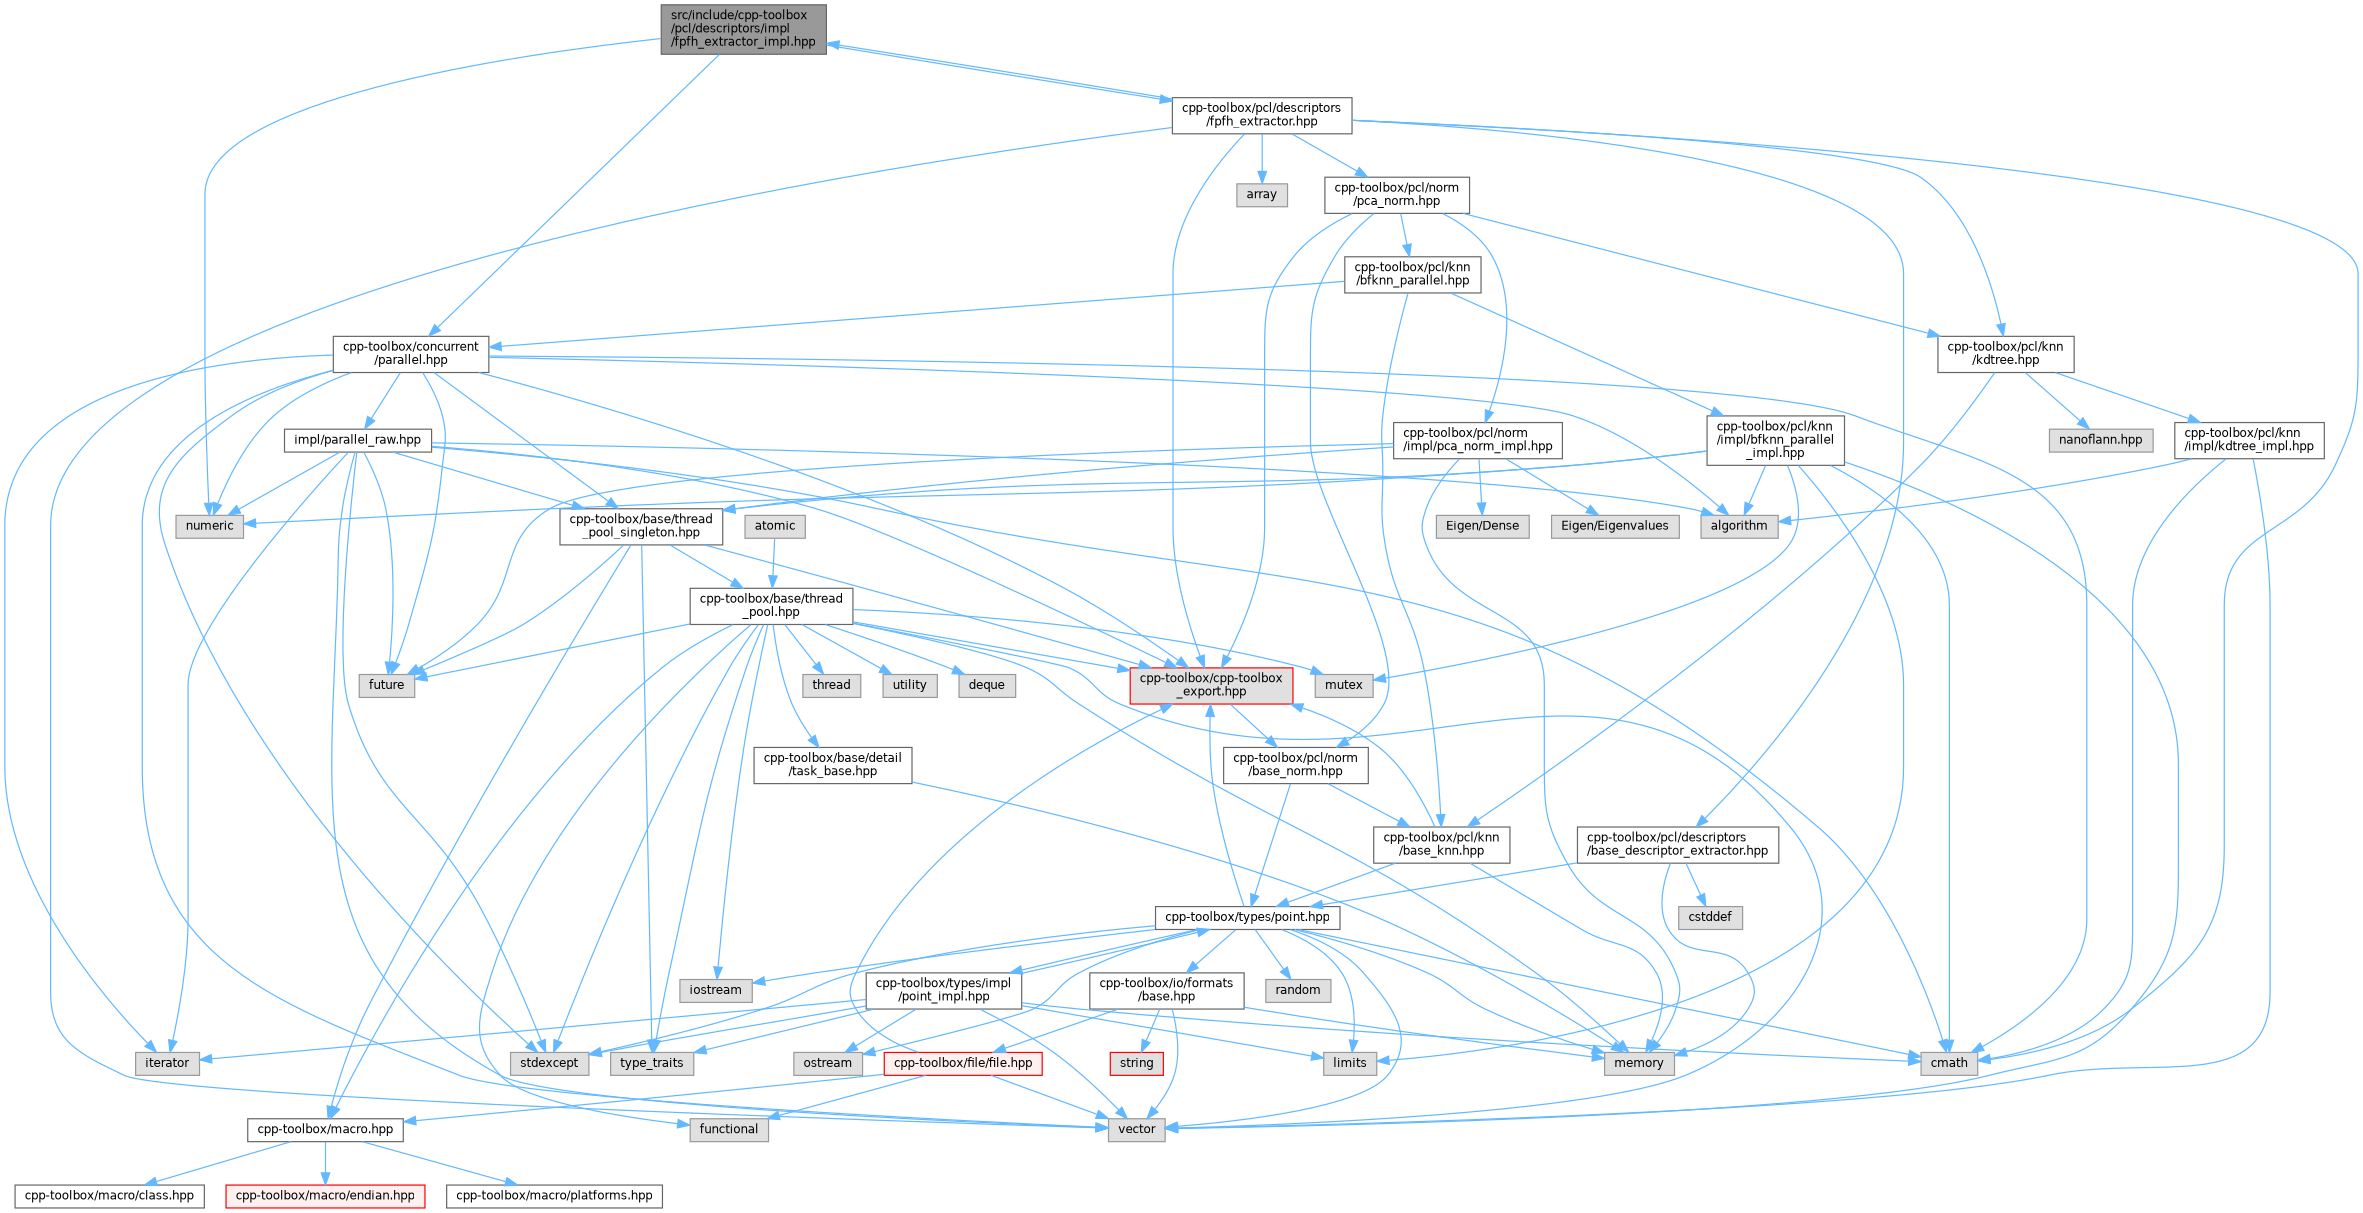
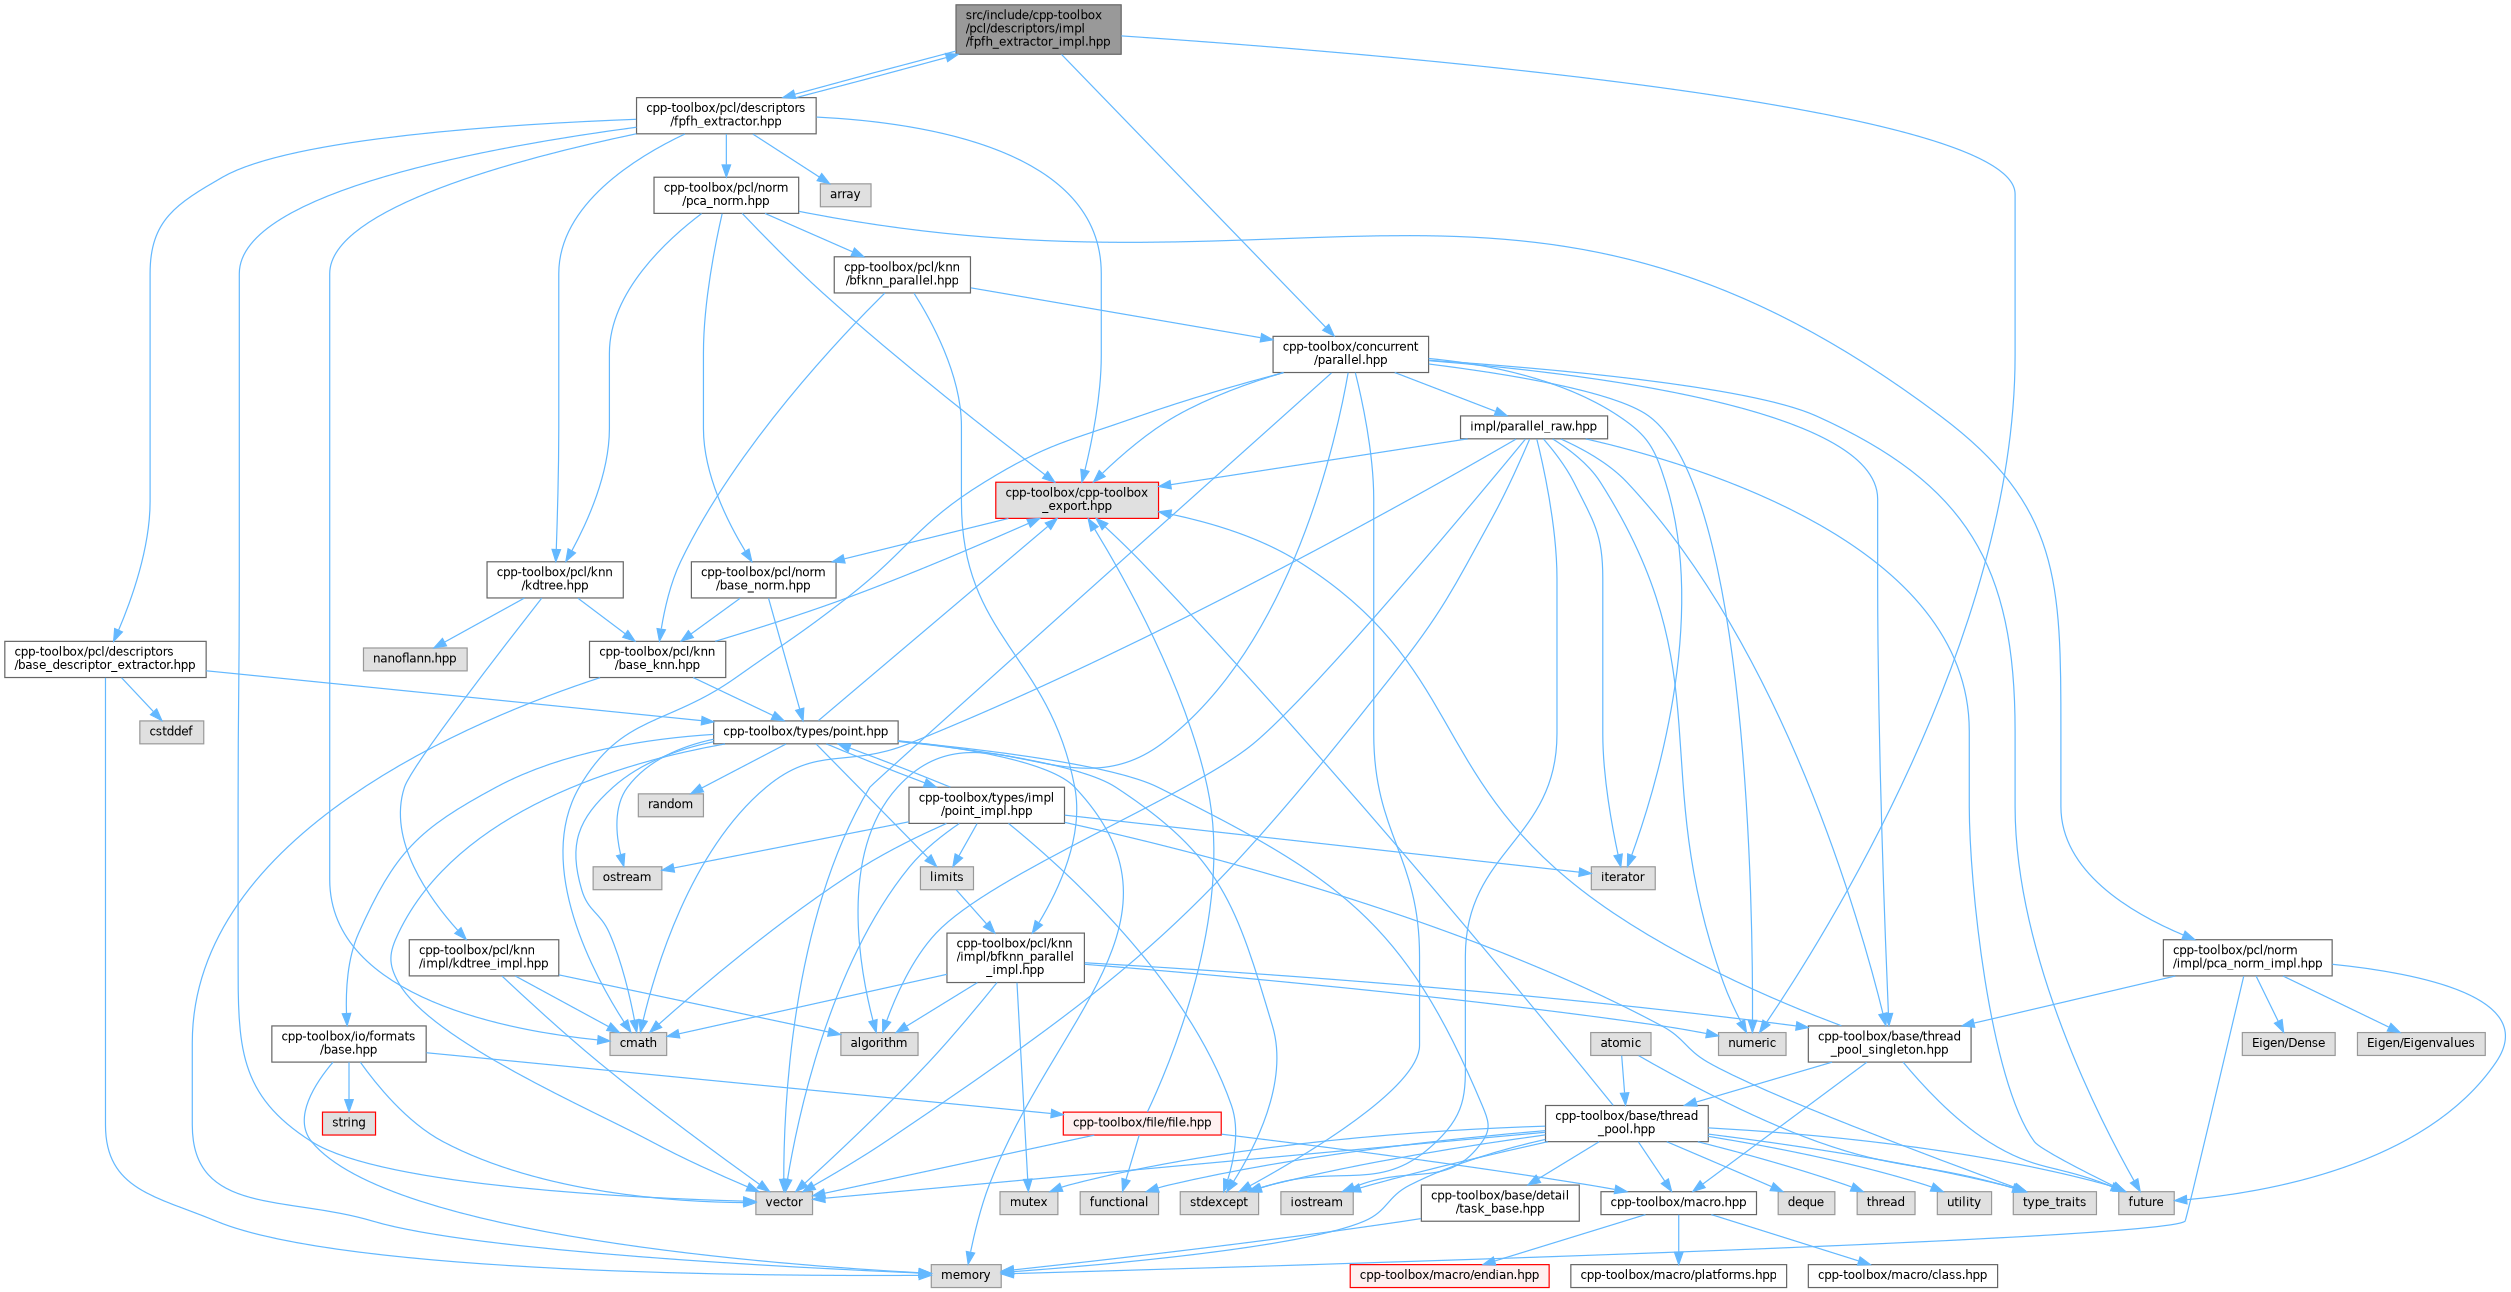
(647, 793) -> (1763, 1120)
(1843, 907) -> (975, 911)
